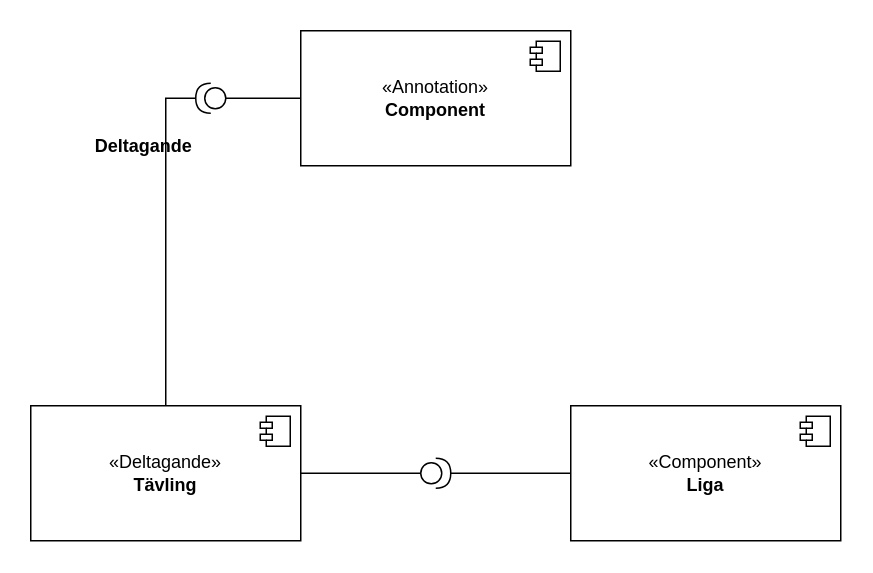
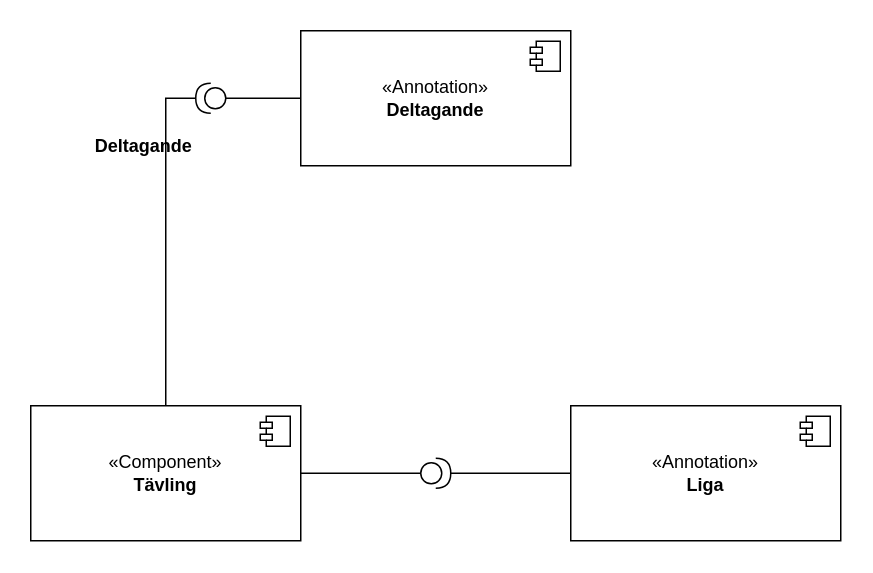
(436, 98) -> (436, 98)
(166, 473) -> (166, 473)
(706, 473) -> (706, 473)
